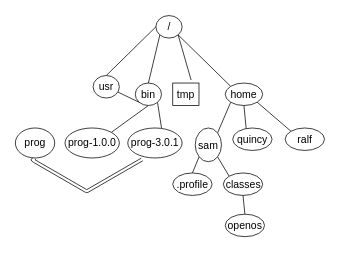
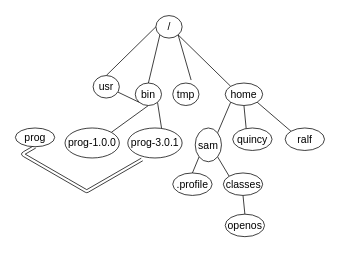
(186, 94) -> (186, 94)
(35, 143) -> (35, 137)
